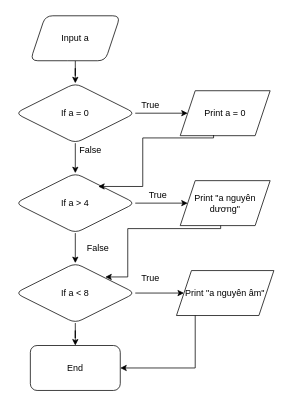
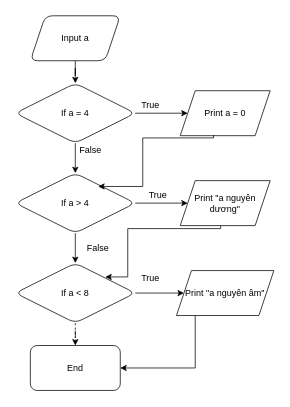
(75, 113) -> (75, 113)
(75, 338) -> (75, 338)
